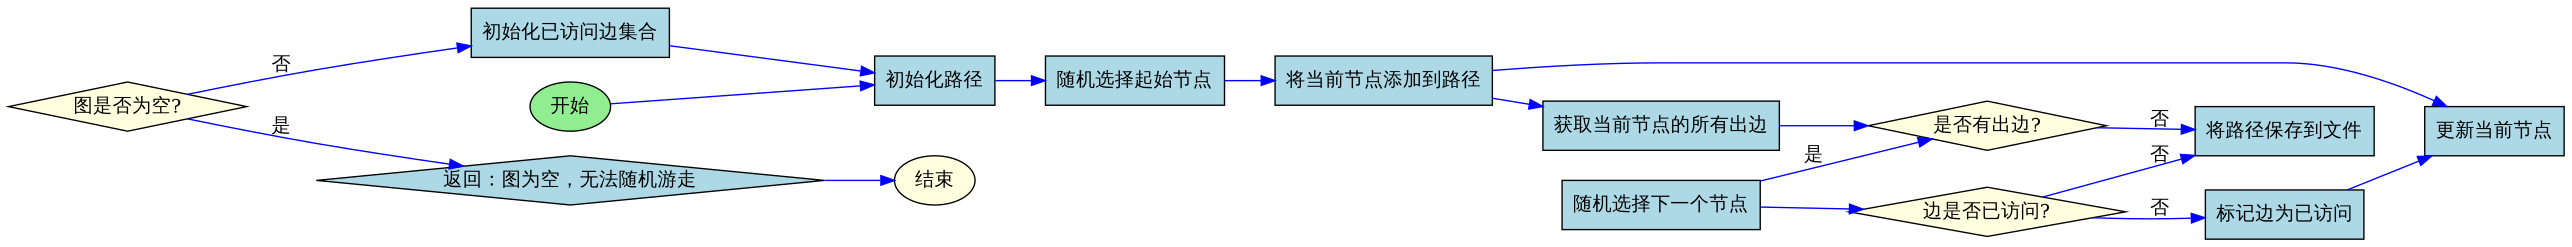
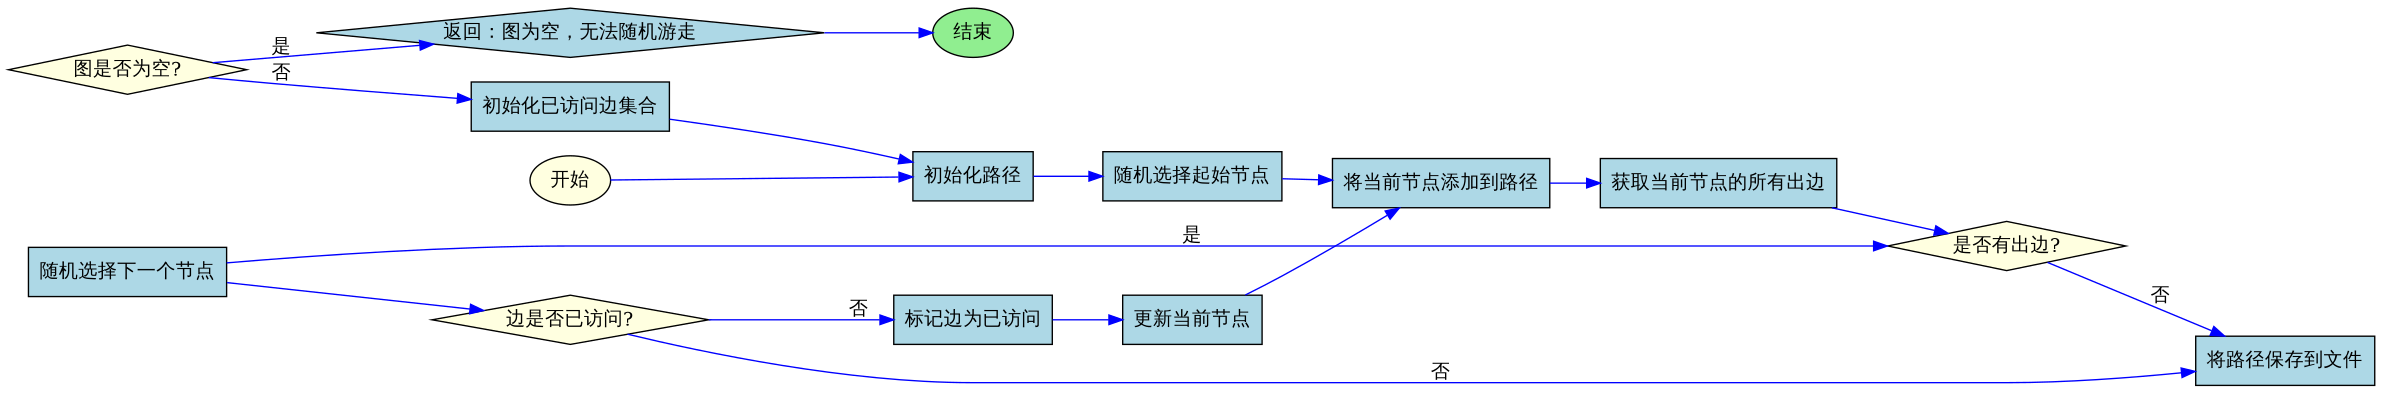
(1966, 63) -> (1317, 256)
(570, 107) -> (570, 180)
(935, 180) -> (973, 33)
